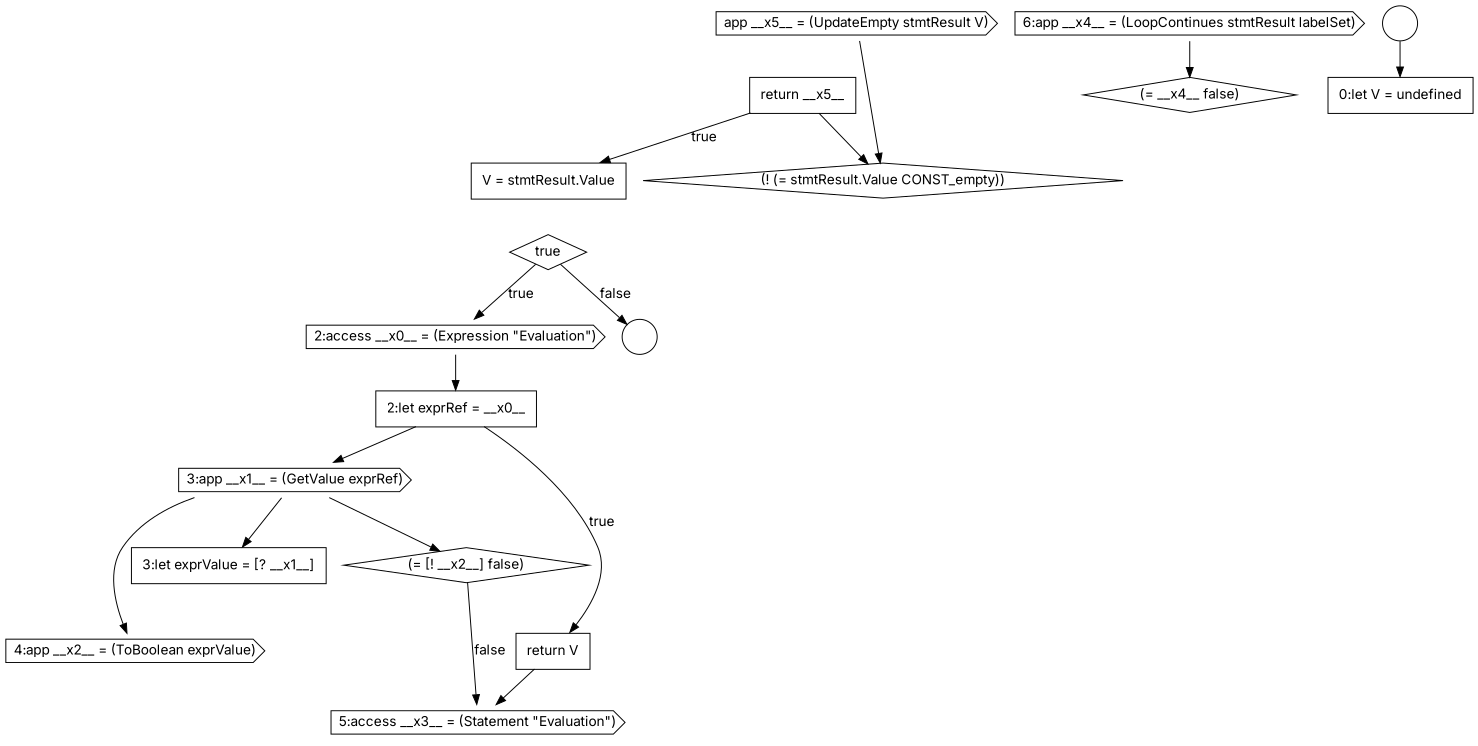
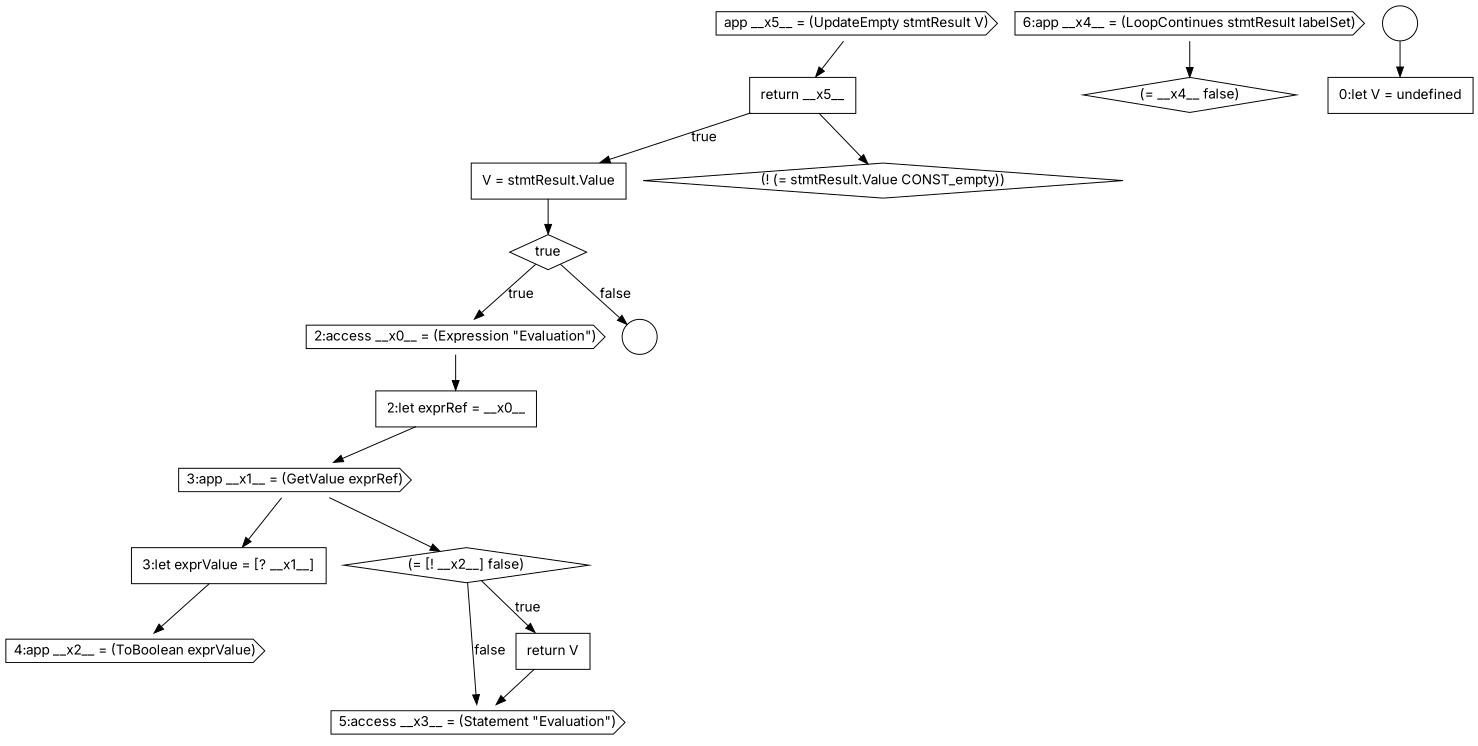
(869, 97) -> (833, 55)
none -> (548, 212)
(577, 511) -> (505, 603)
(125, 544) -> (186, 605)
